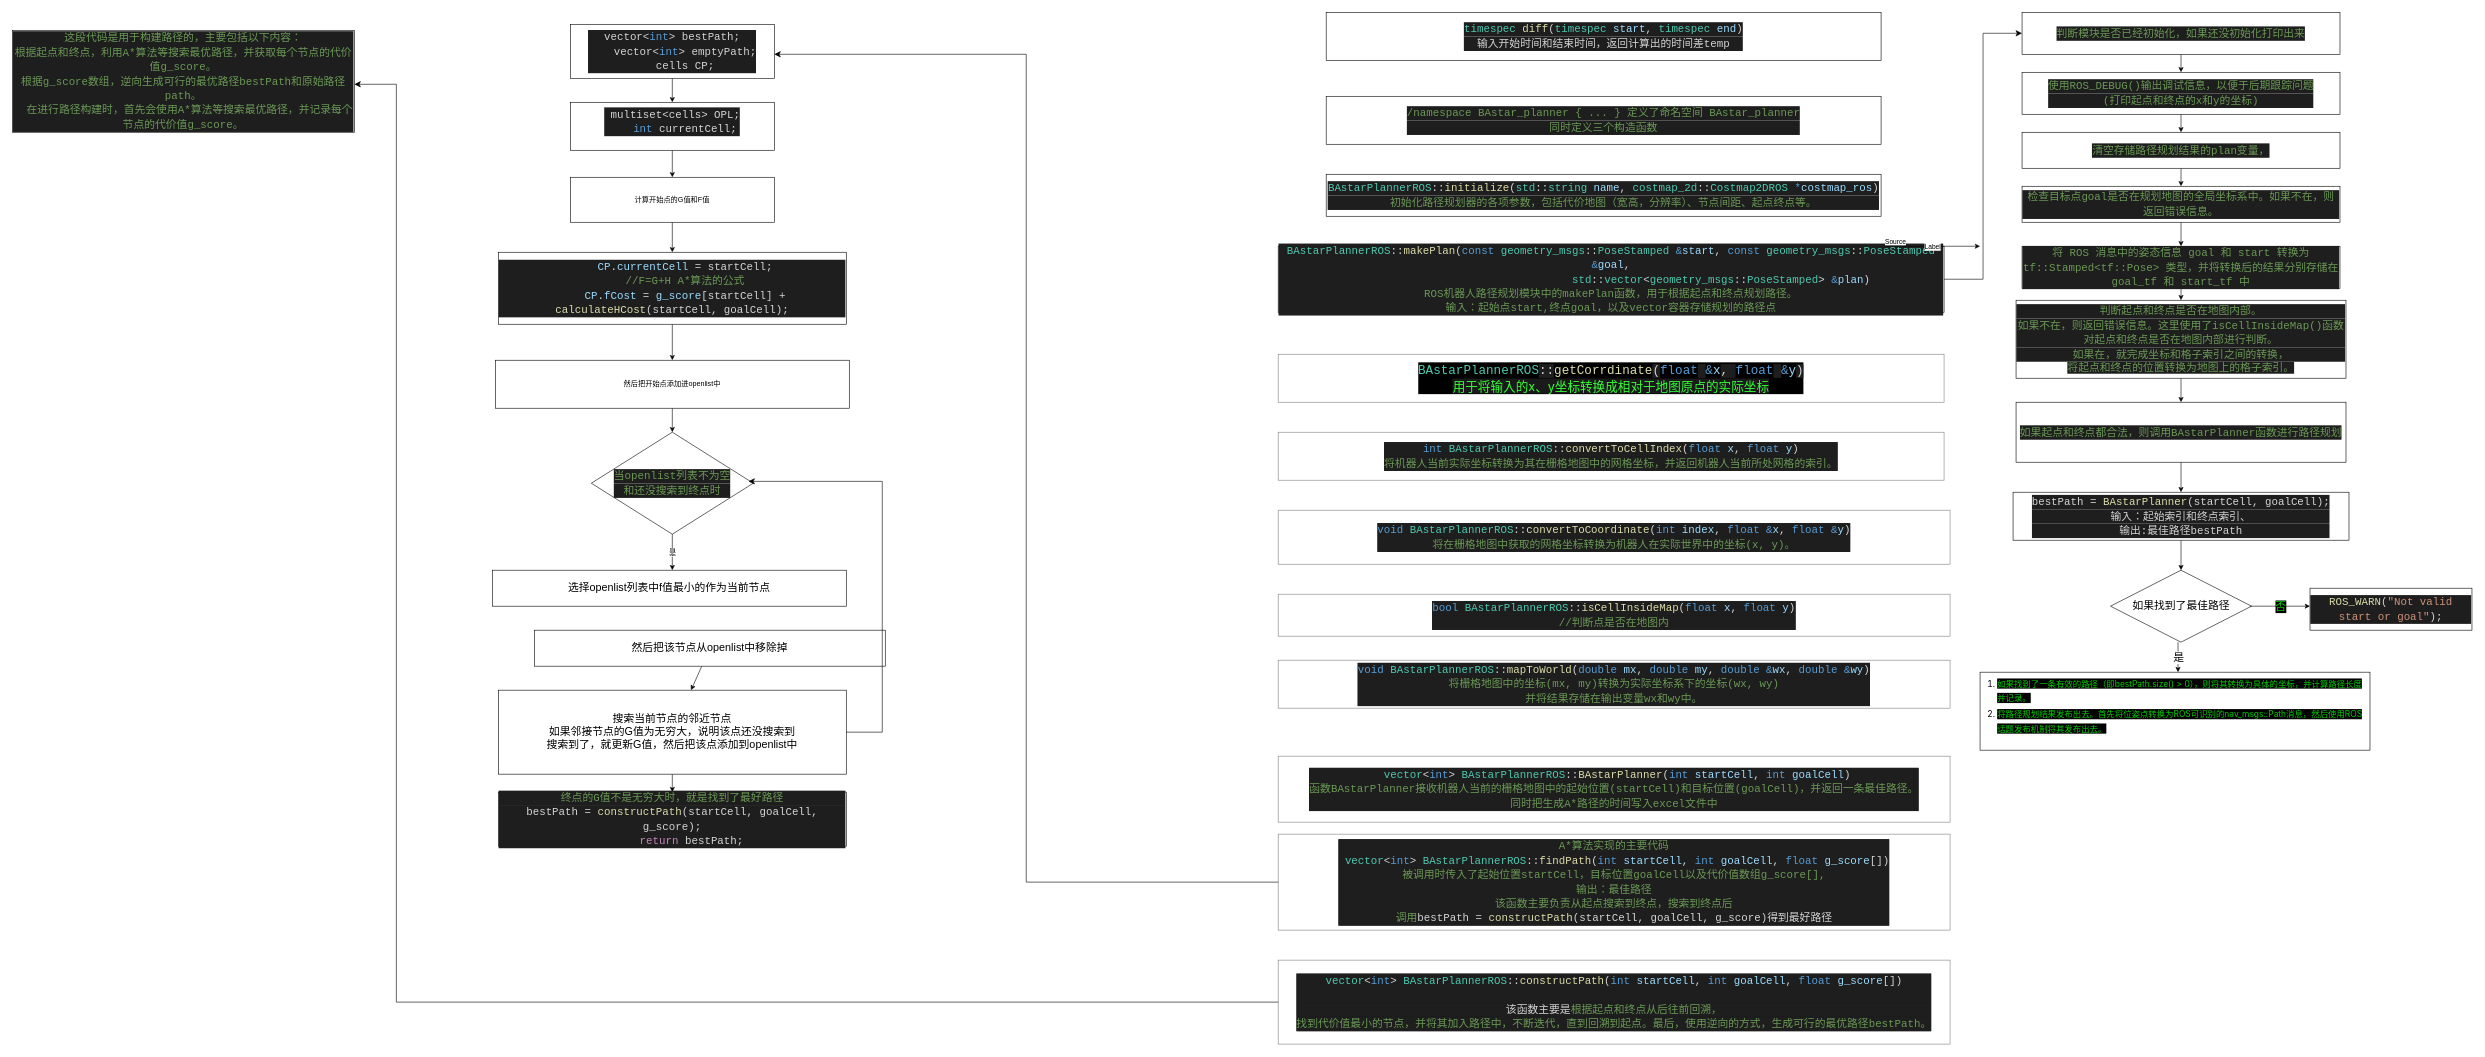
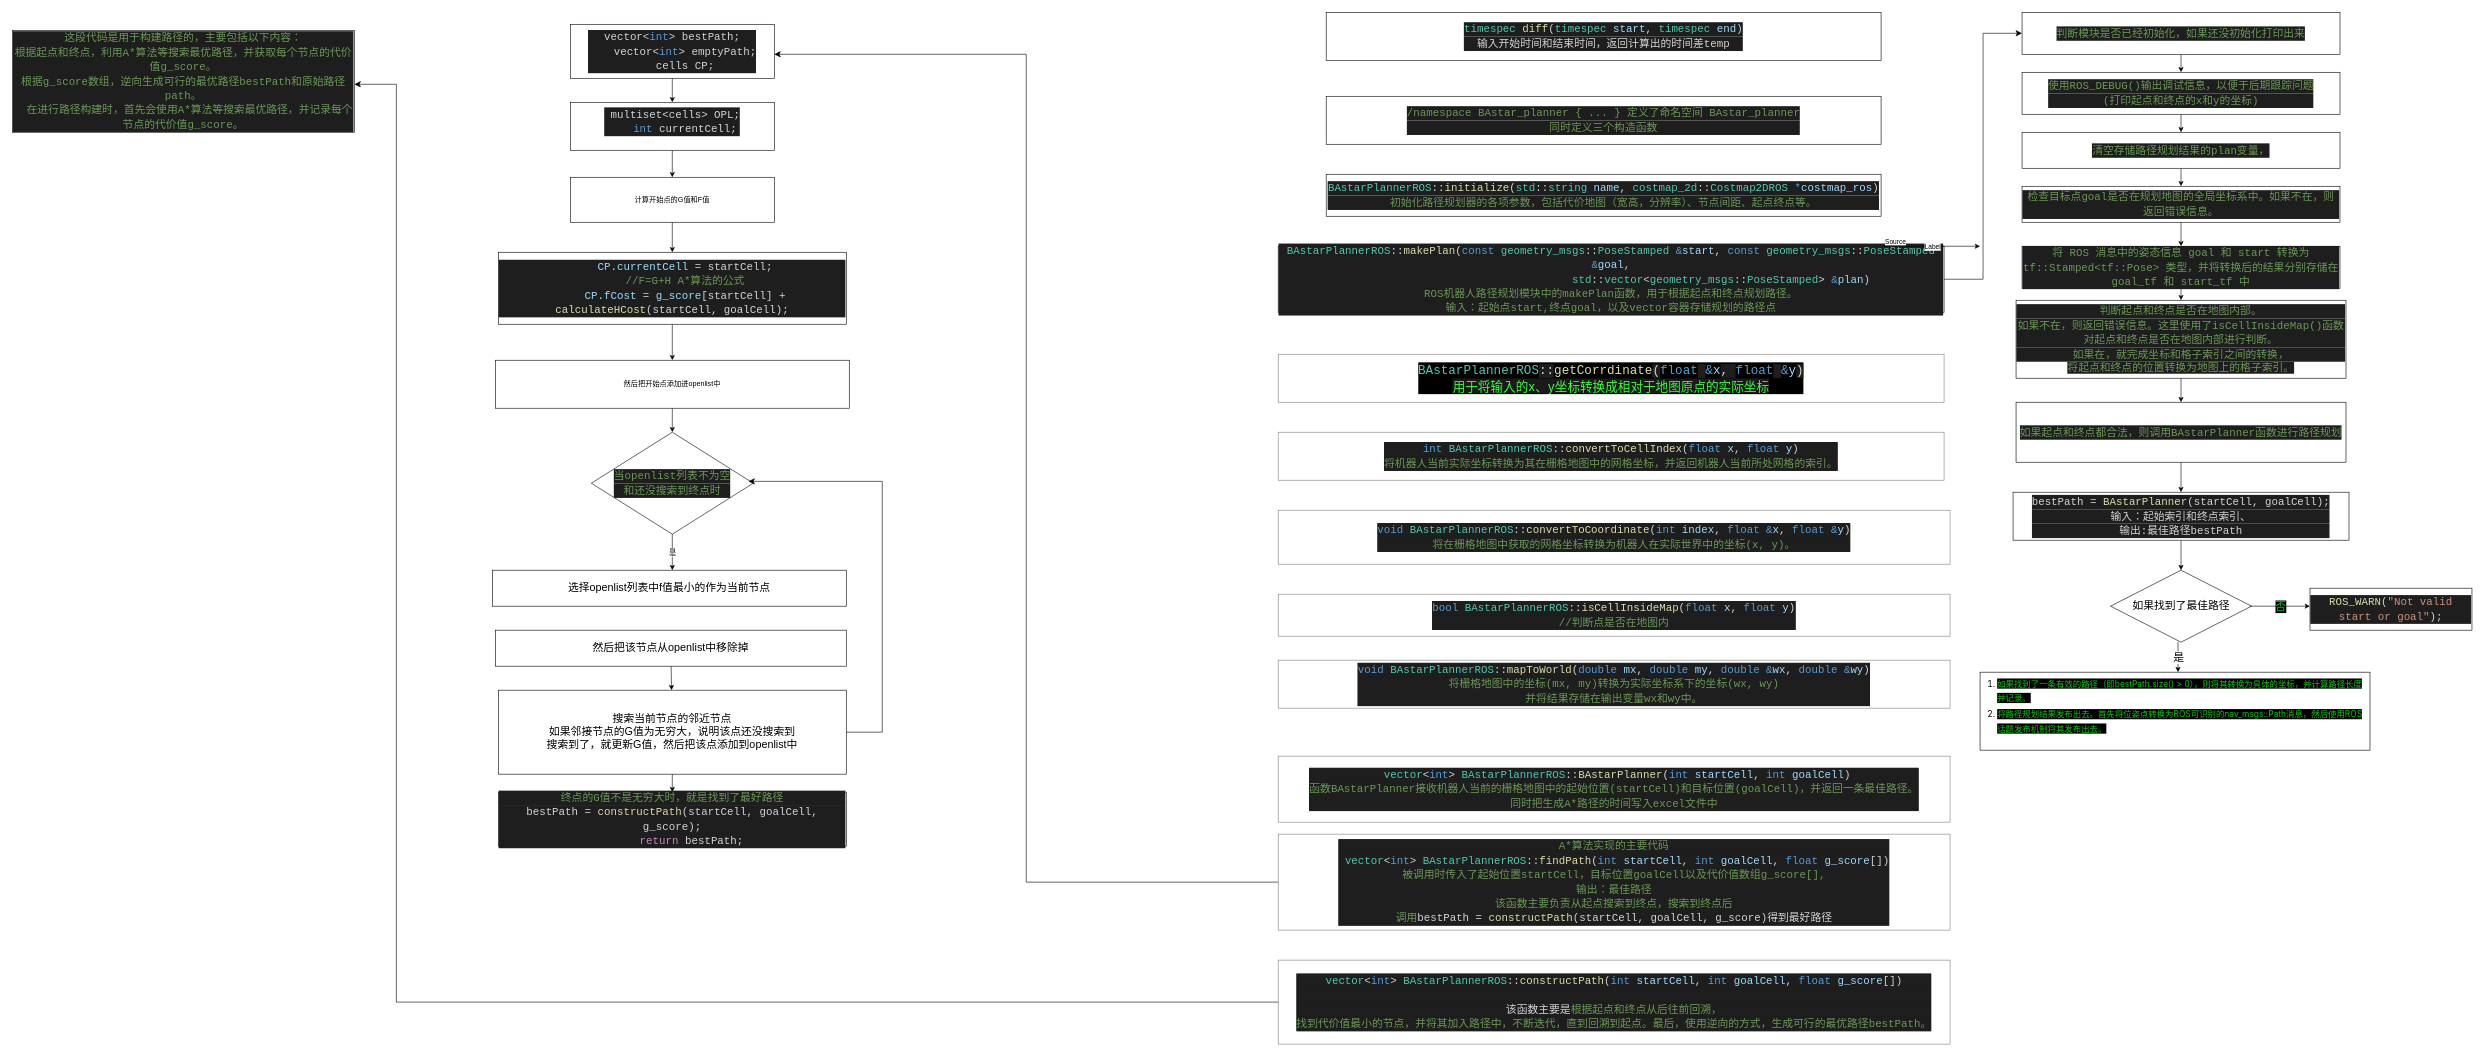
(710, 648) -> (671, 648)
